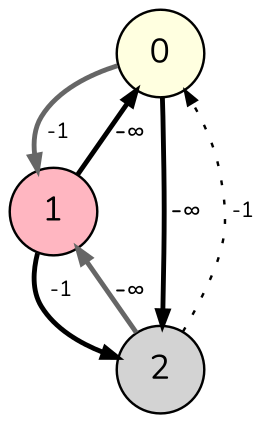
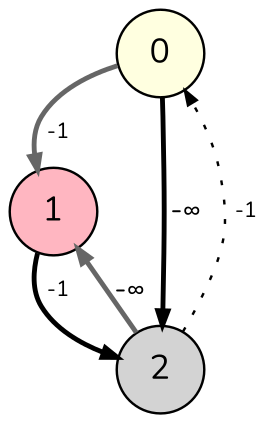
(103, 139) -> none
(241, 212) -> (241, 212)
(56, 291) -> (56, 291)
